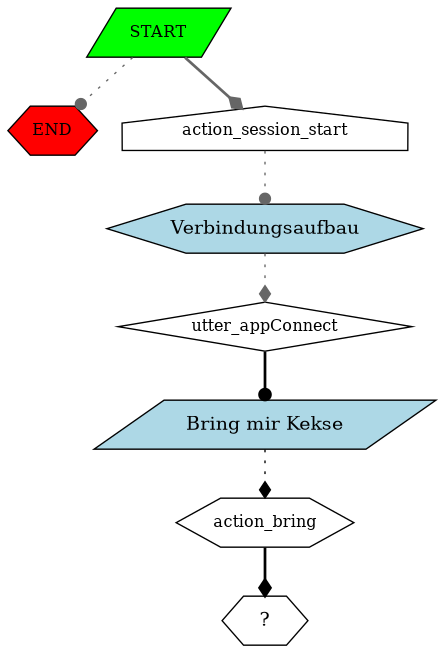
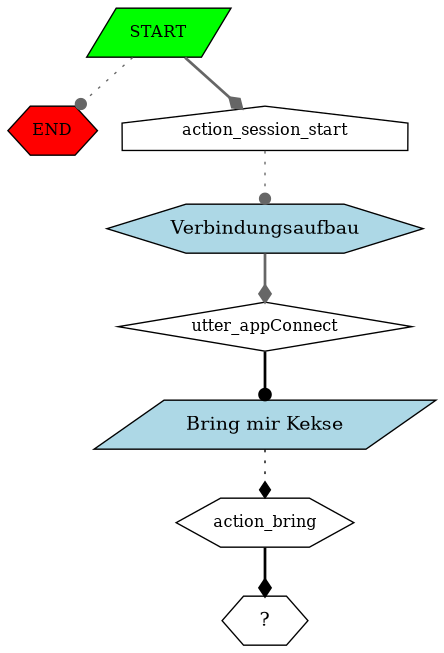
(265, 270) -> (265, 270)
